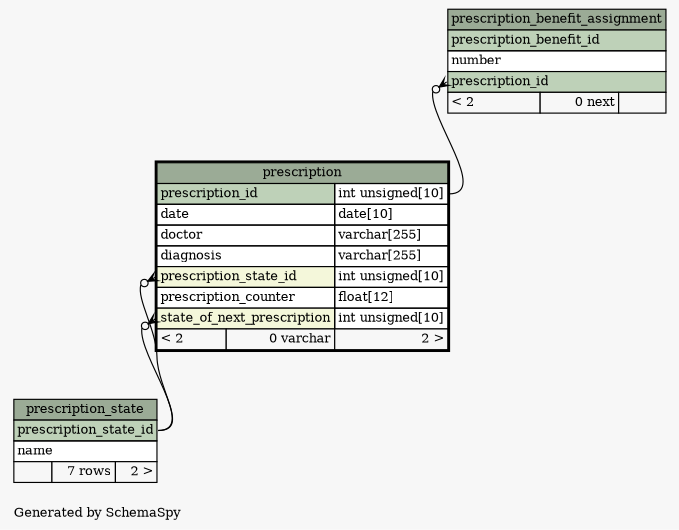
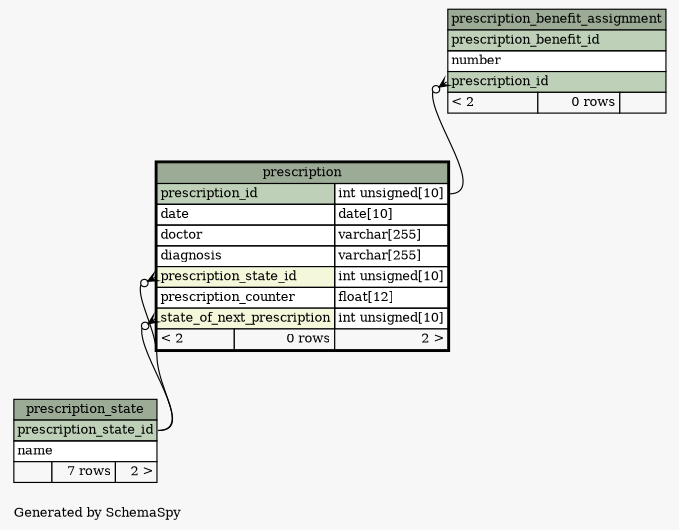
(595, 102) -> (594, 102)
(300, 339) -> (309, 339)
